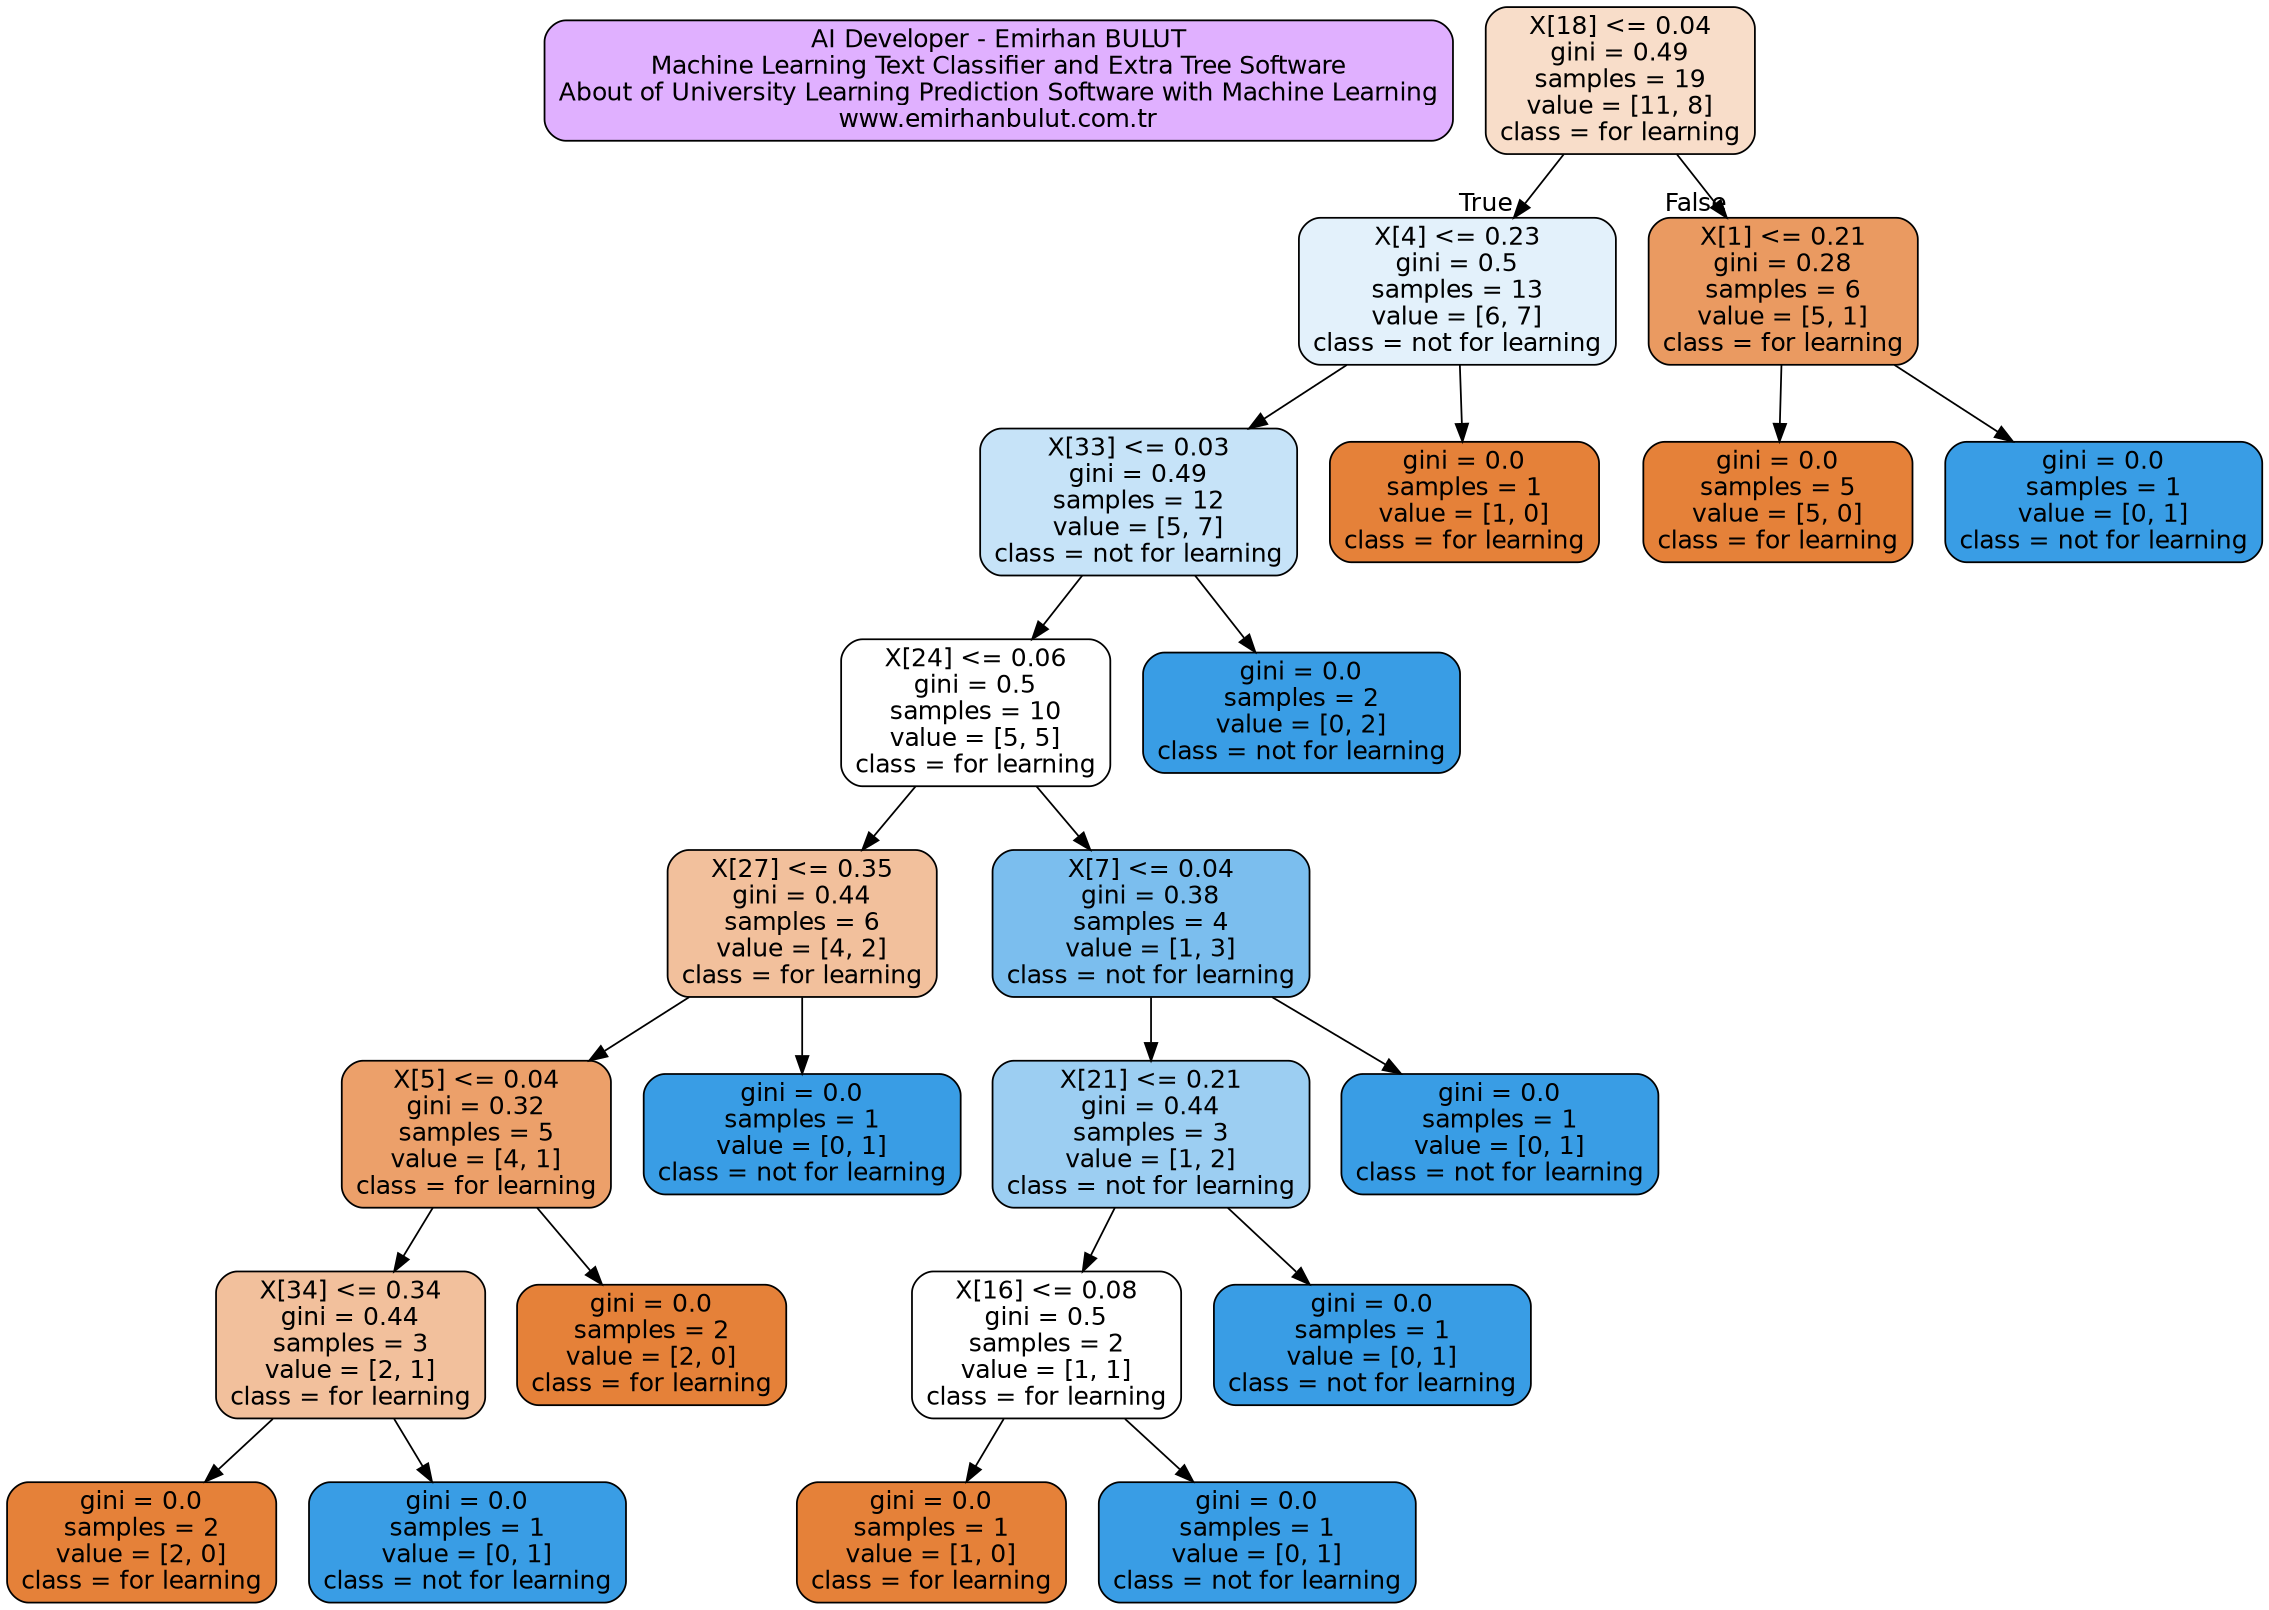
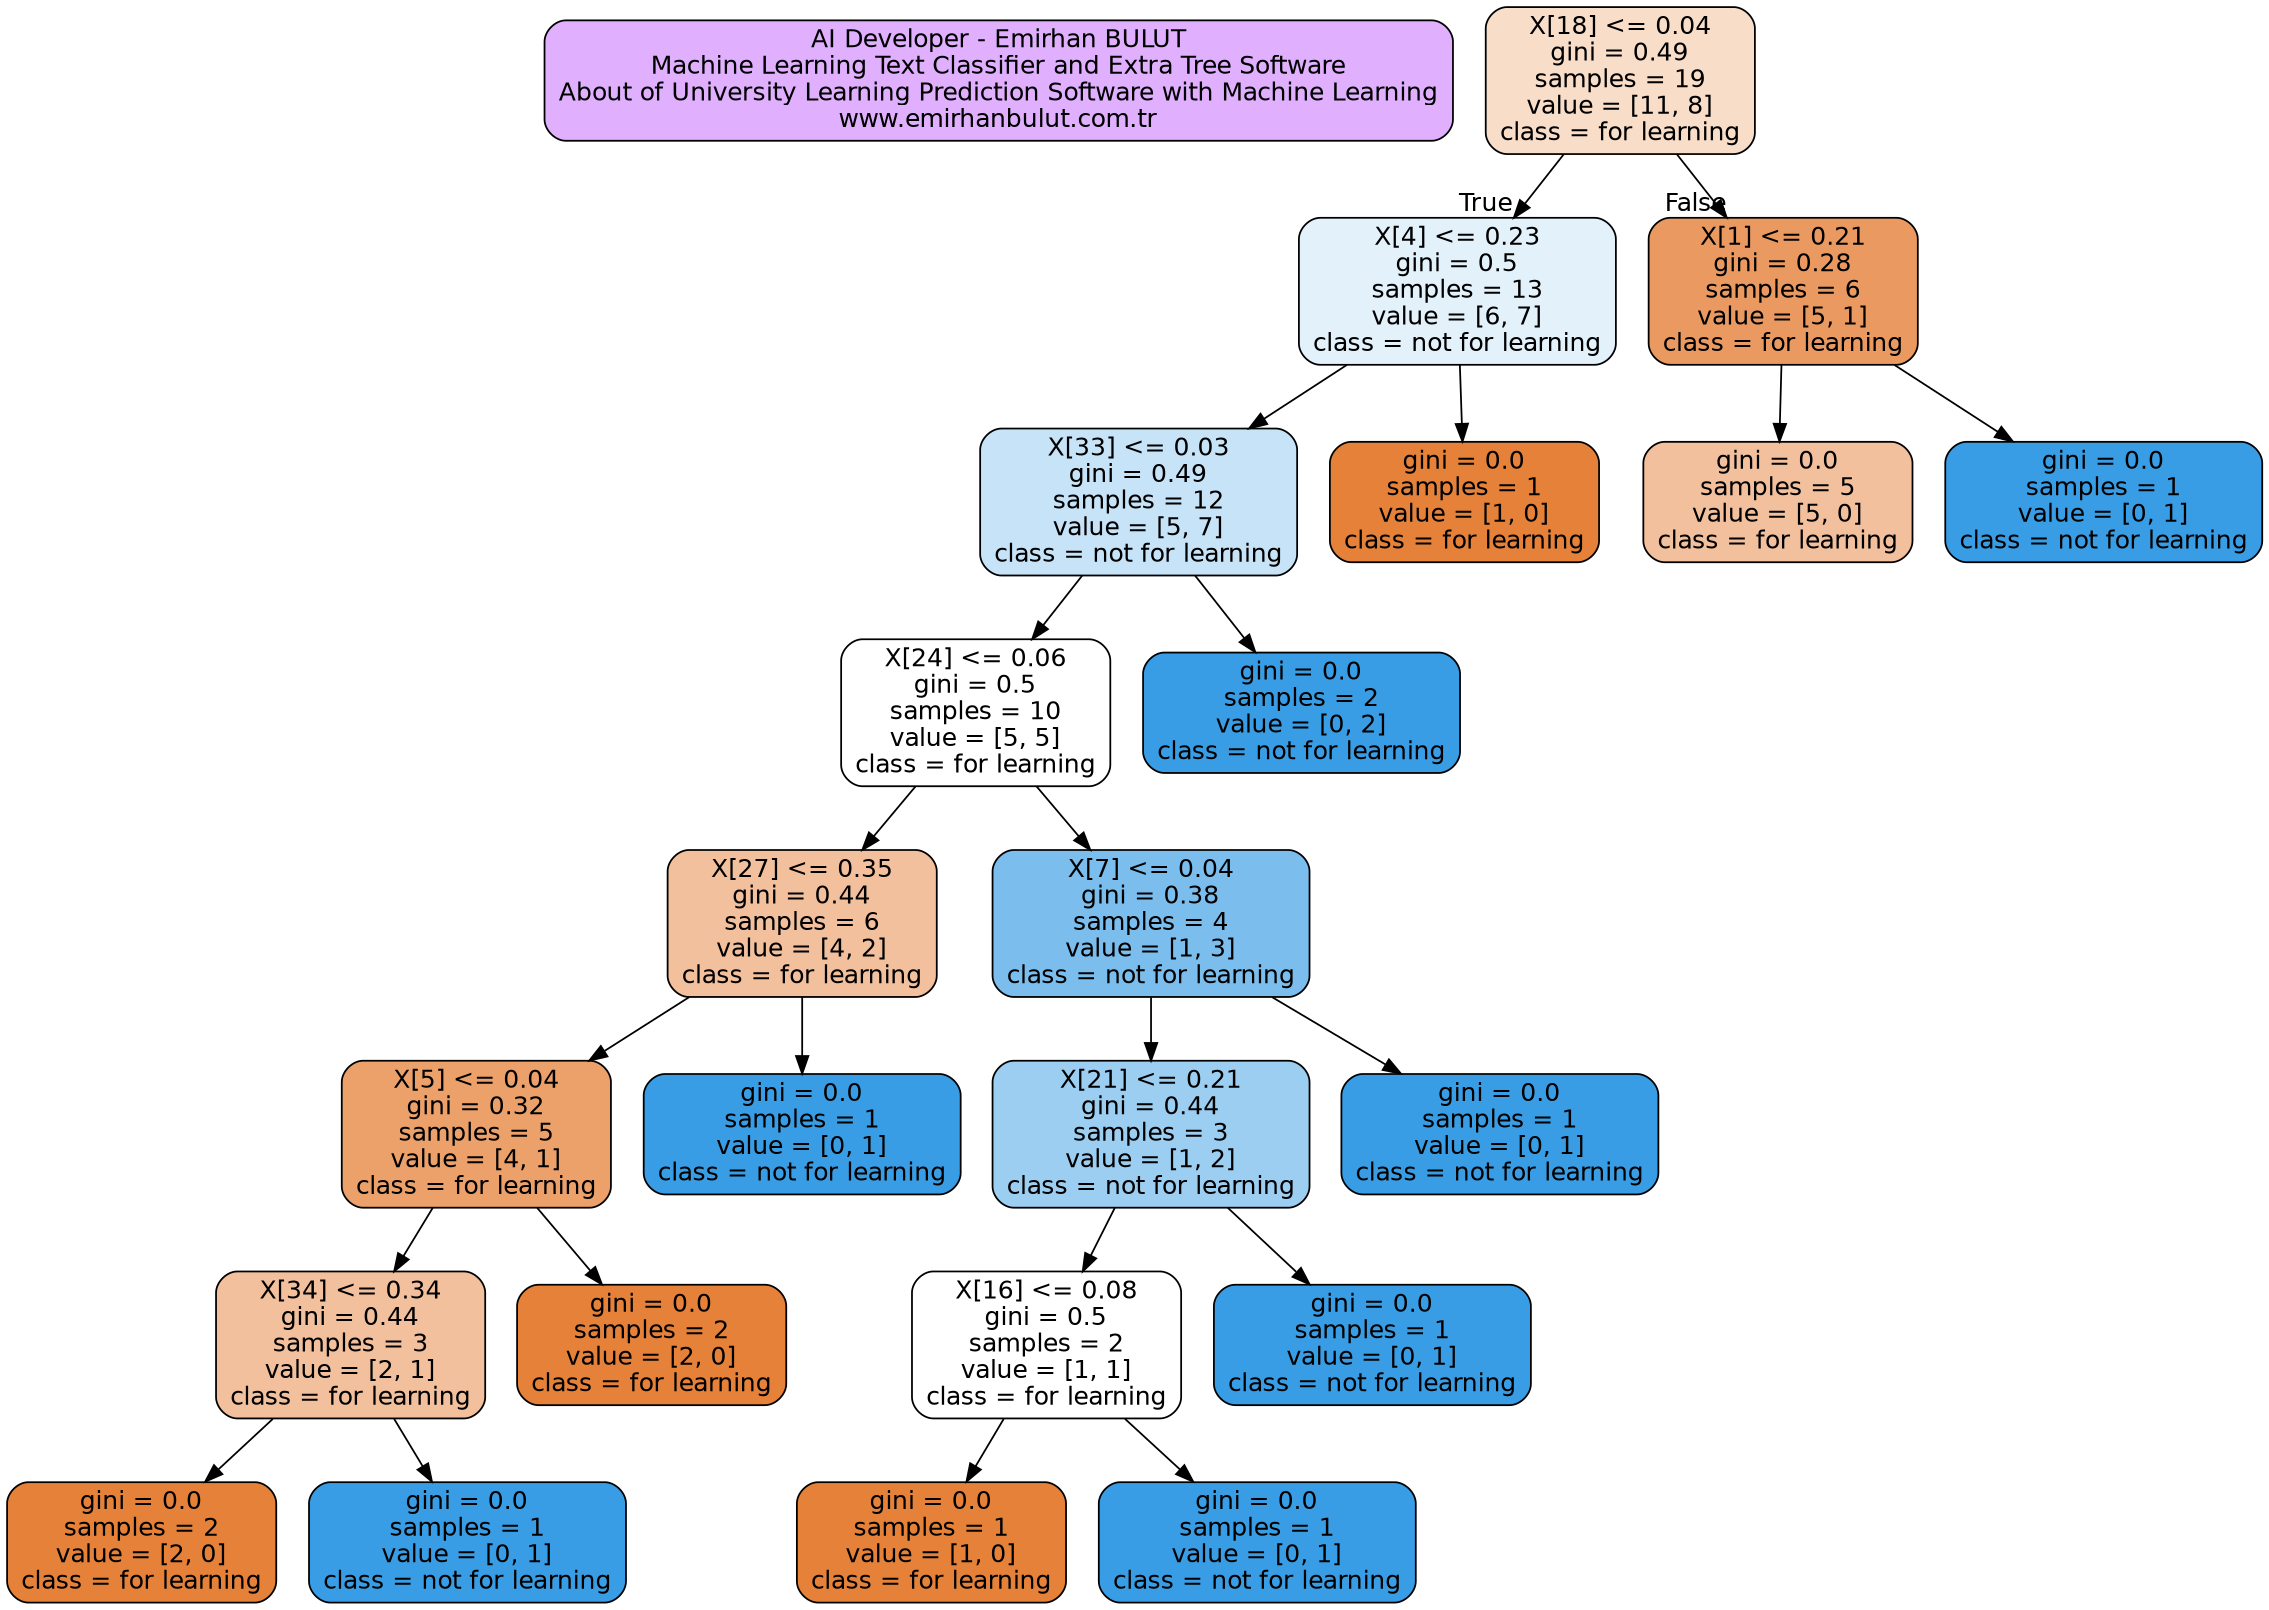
(1778, 502) -> (1778, 502)
